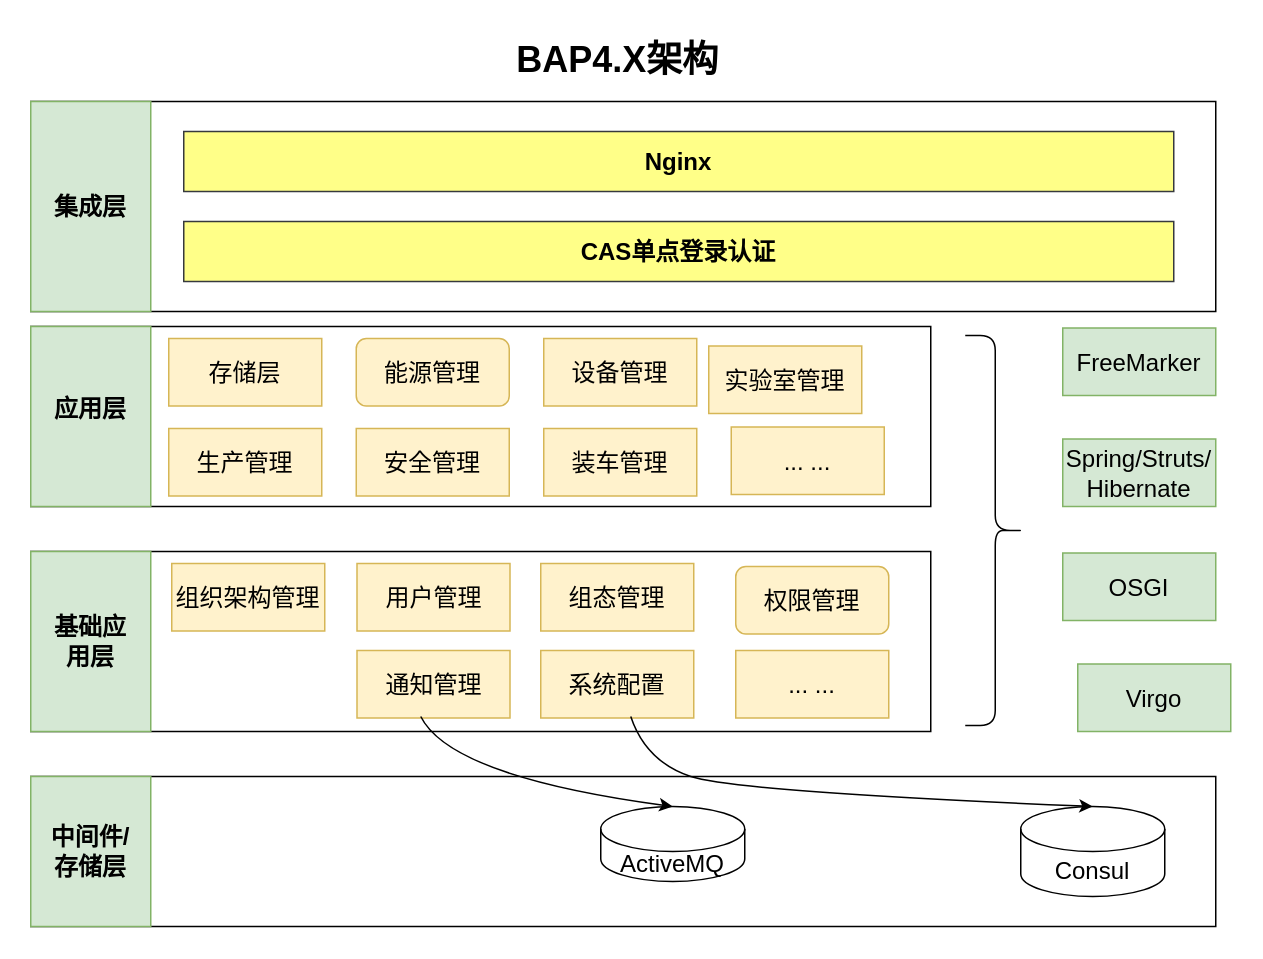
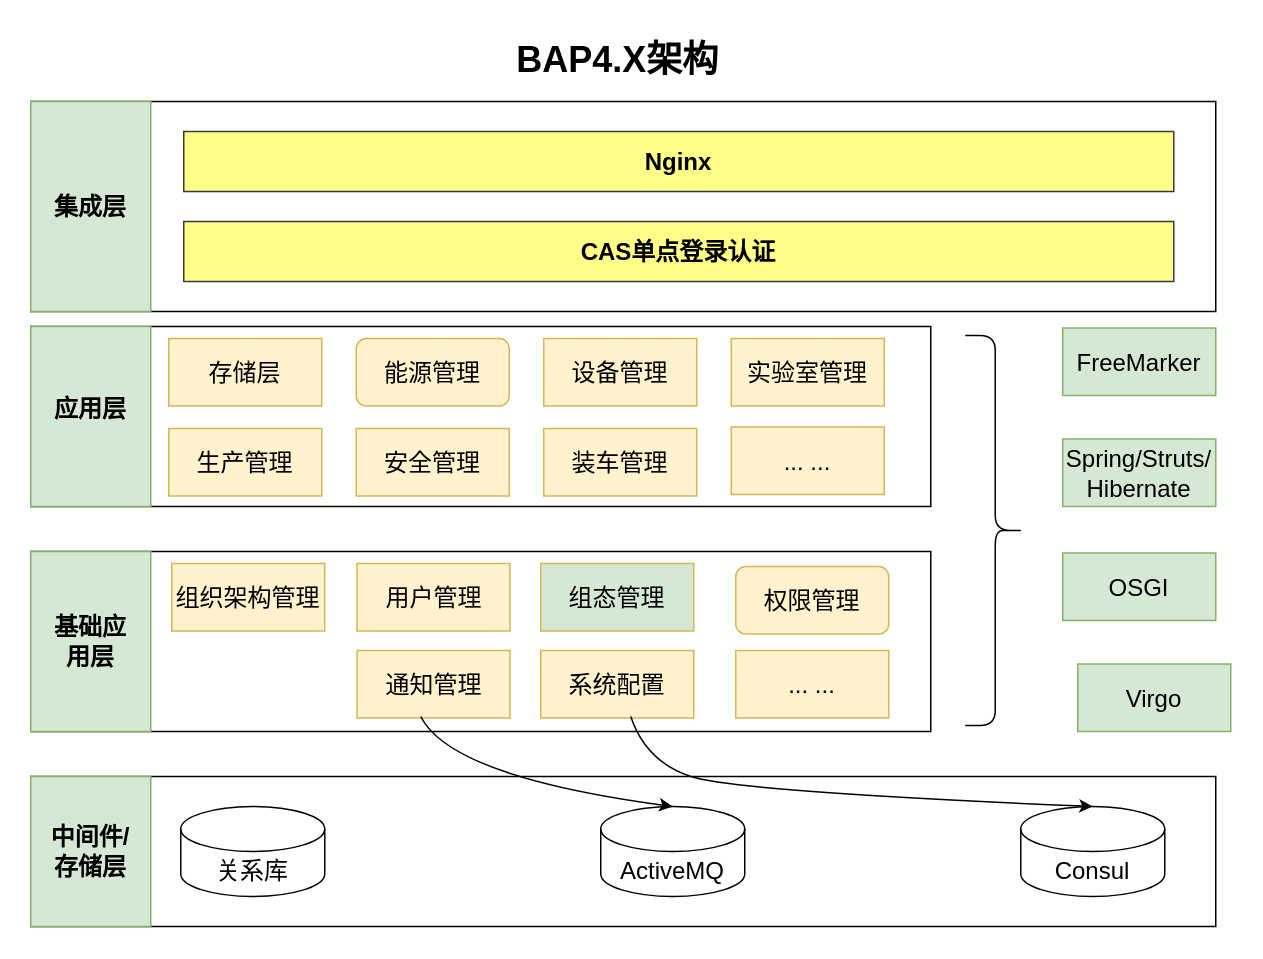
(785, 380) -> (808, 372)
(617, 597) -> (617, 597)
(673, 844) -> (673, 851)
none -> (253, 851)
